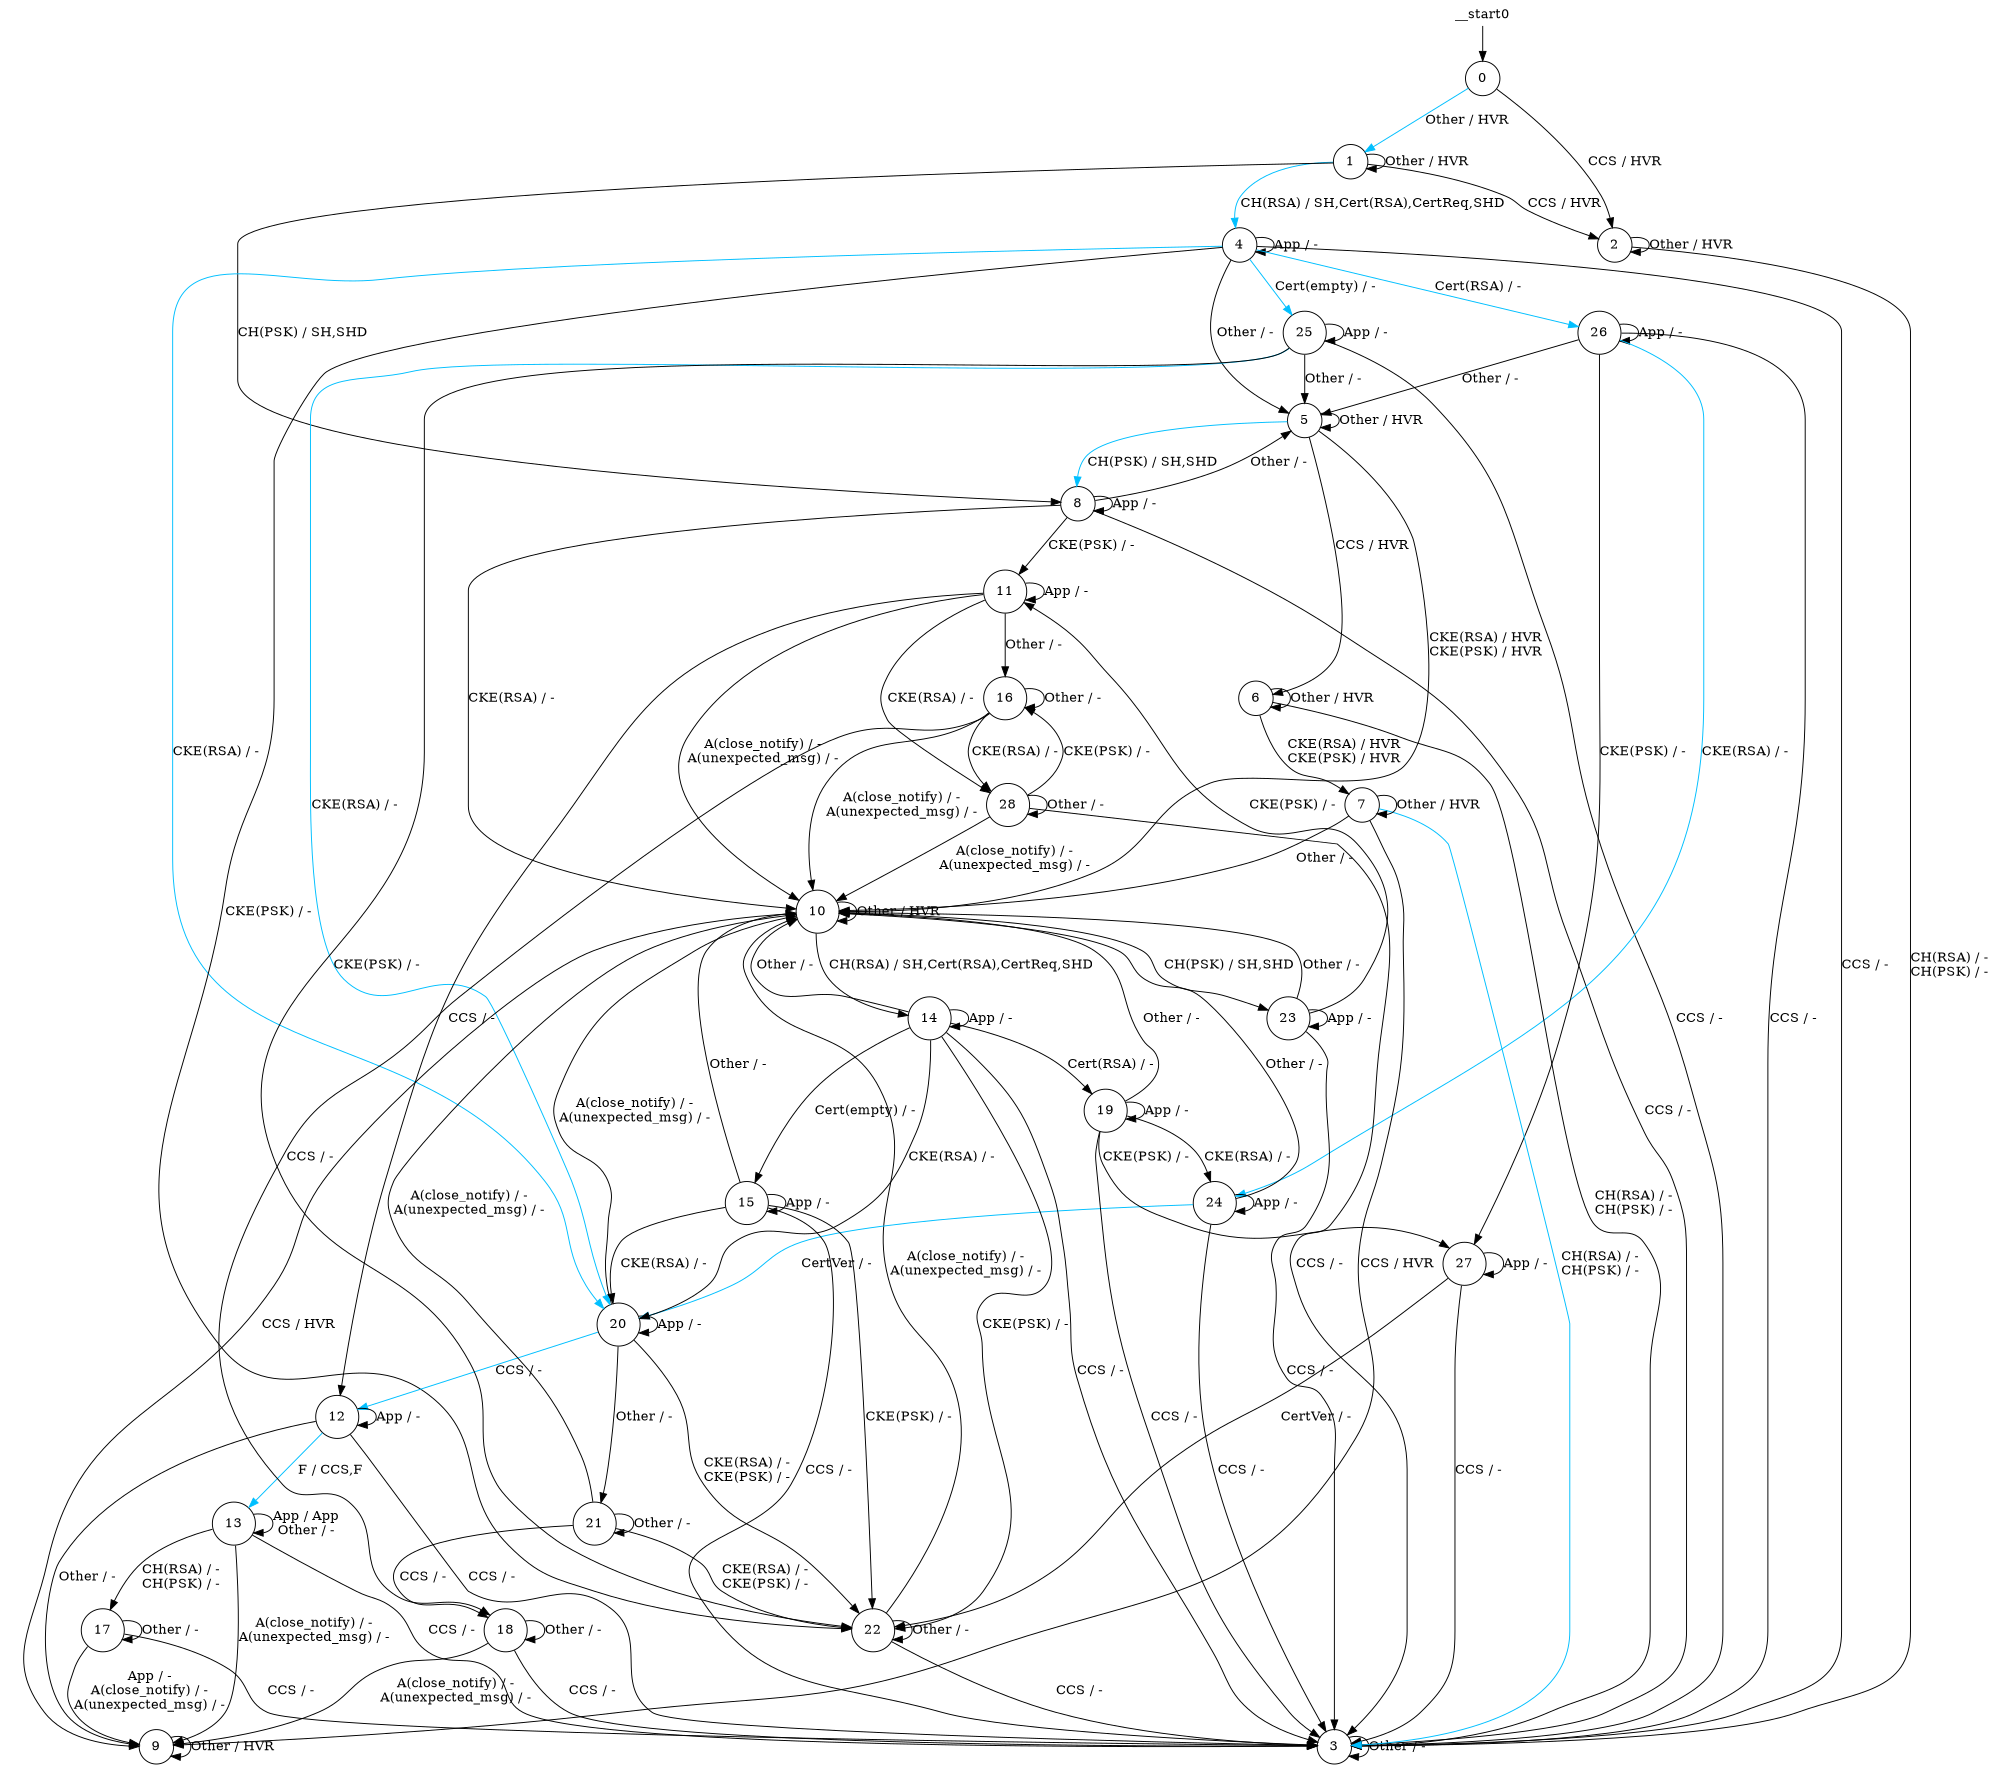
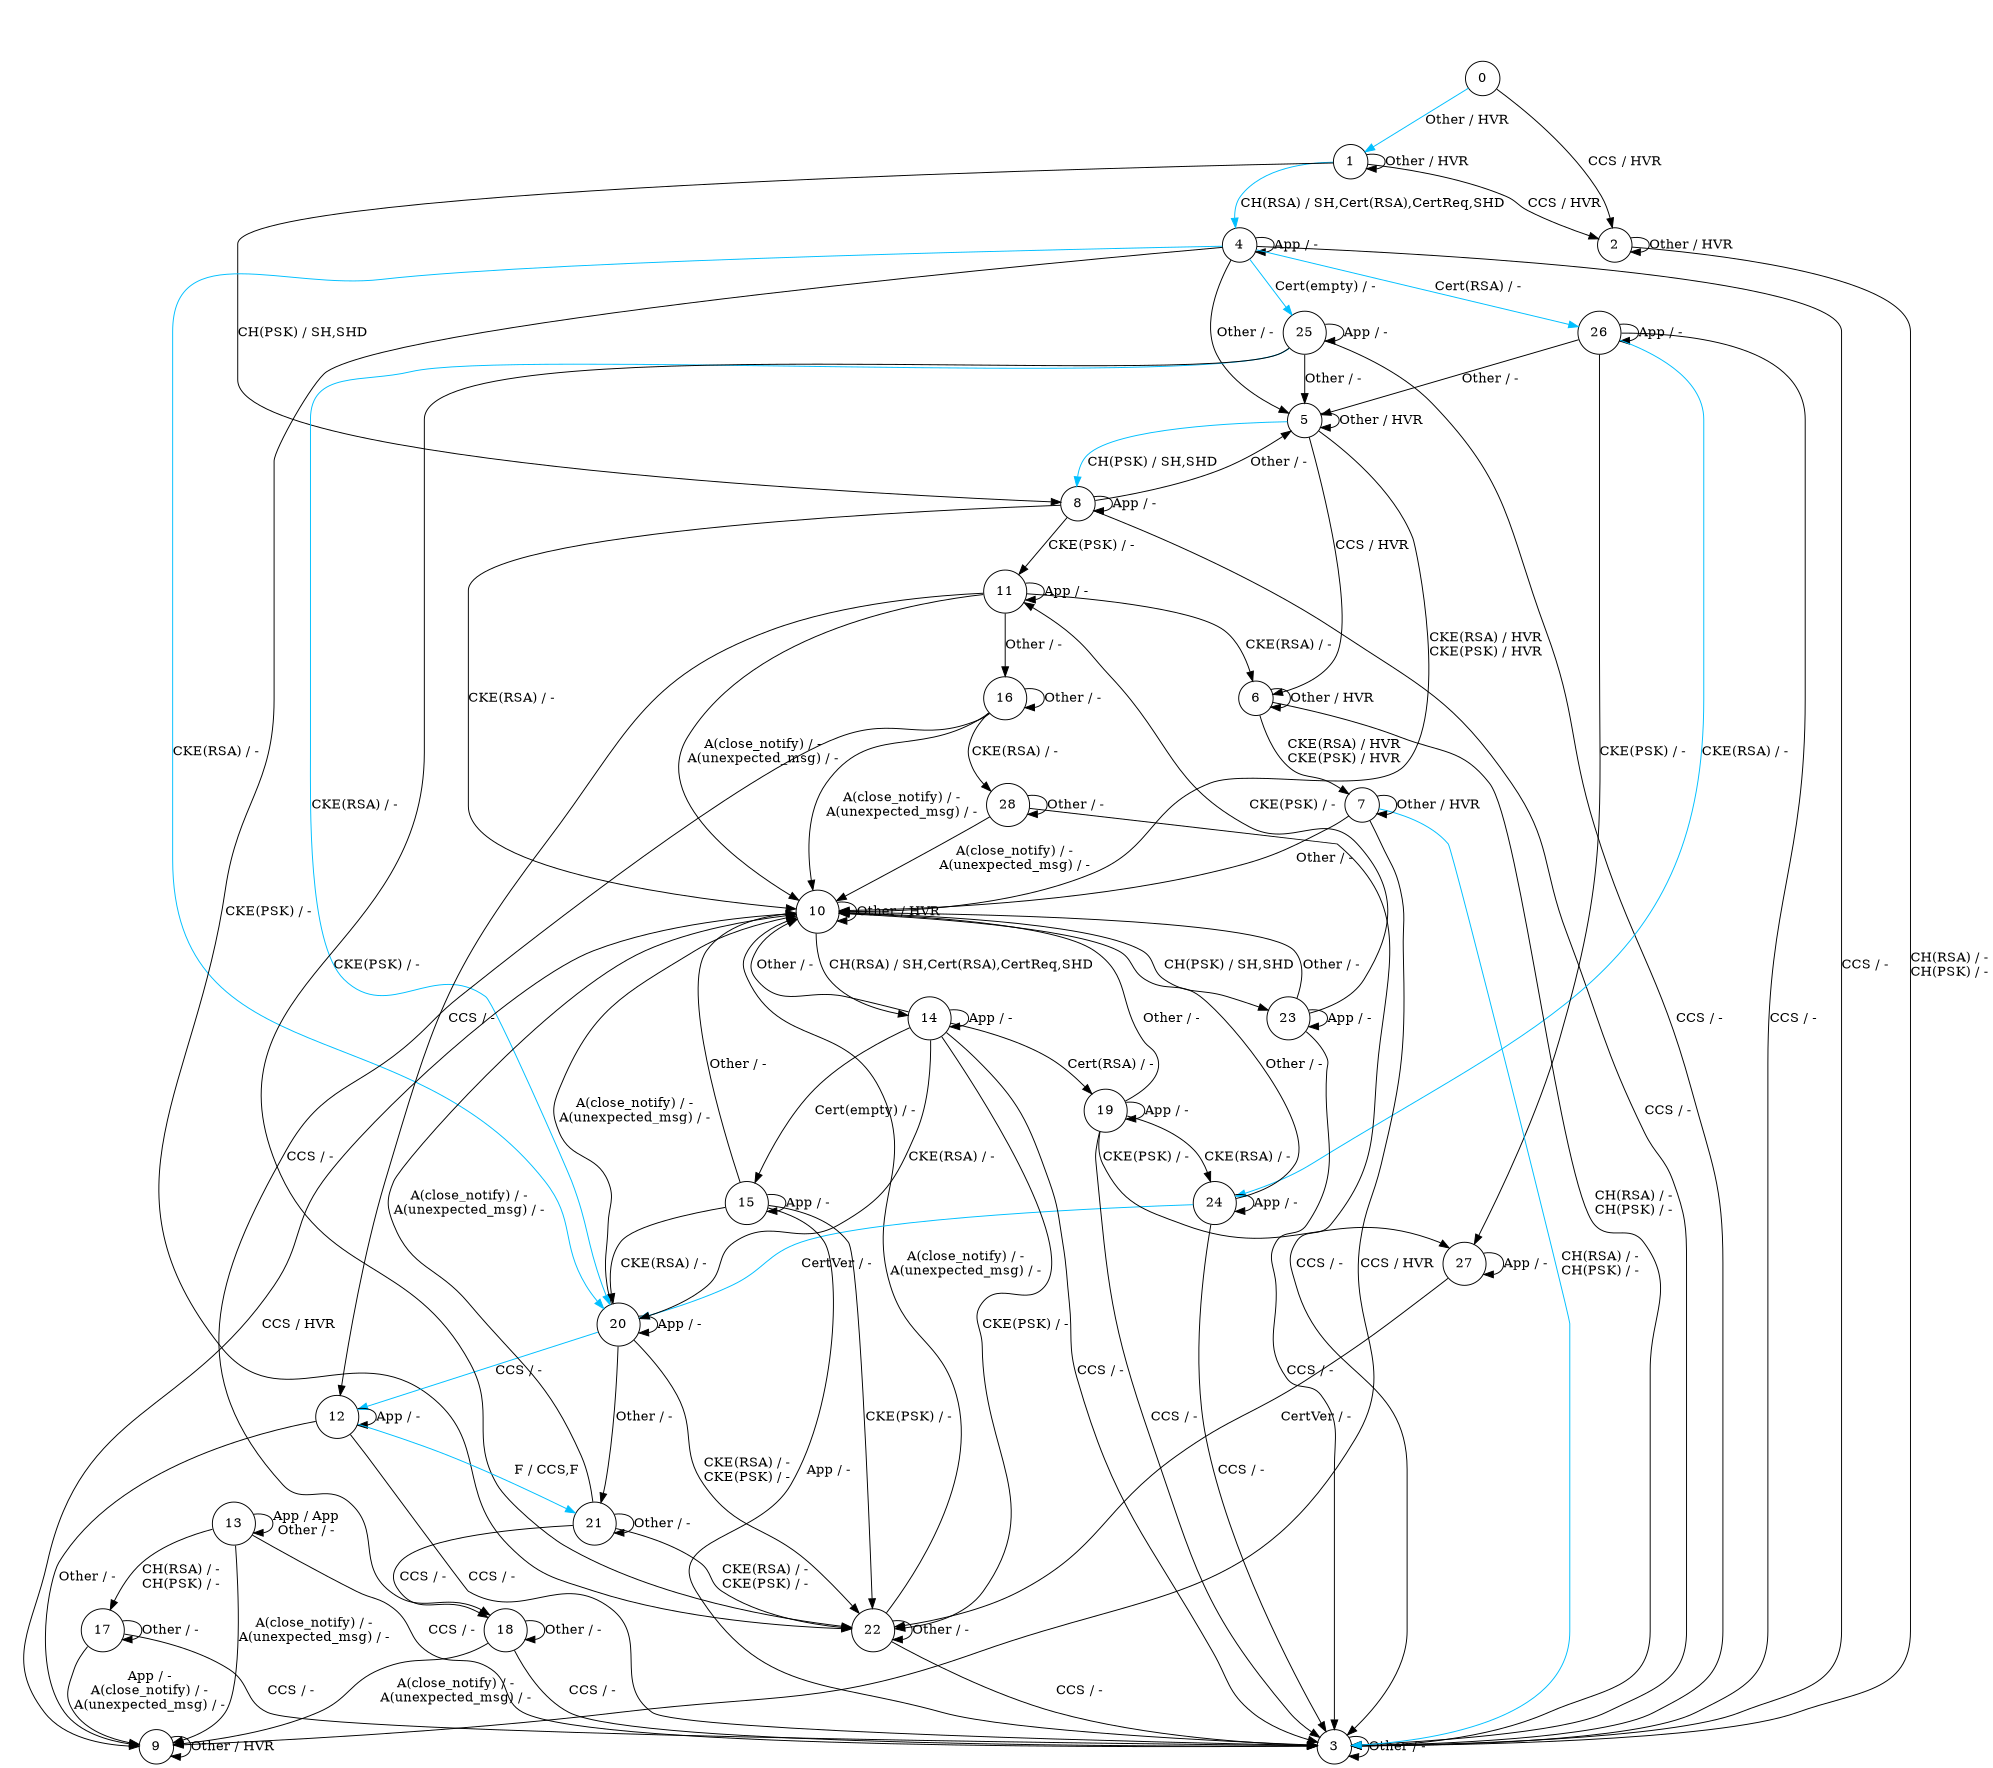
(1483, 15) -> none
(881, 693) -> (1152, 608)
(1063, 755) -> none
(289, 1467) -> (459, 1460)
(829, 1470) -> (829, 1470)
(1455, 1538) -> none
